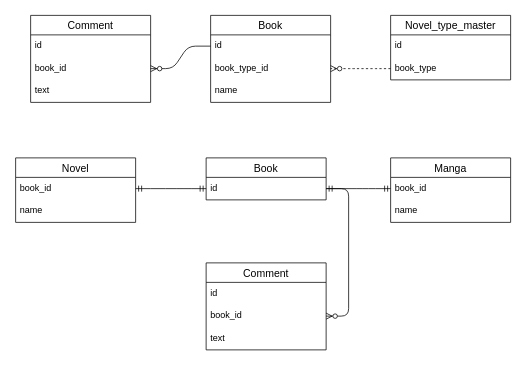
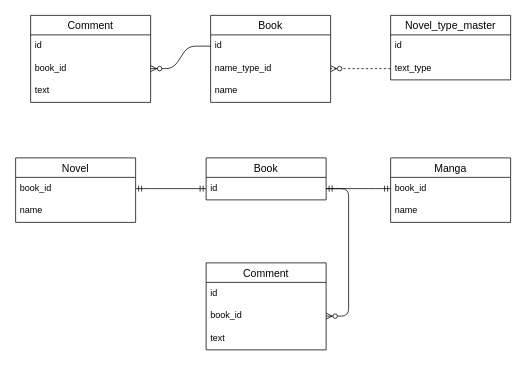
(244, 68) -> (244, 68)
(417, 68) -> (417, 68)
